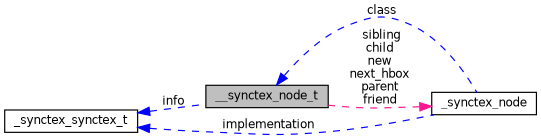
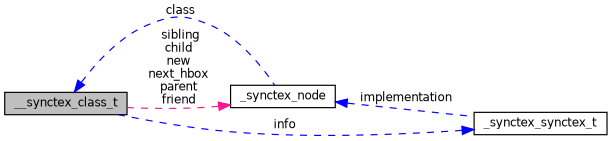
(267, 96) -> (66, 104)
(293, 134) -> (411, 110)
